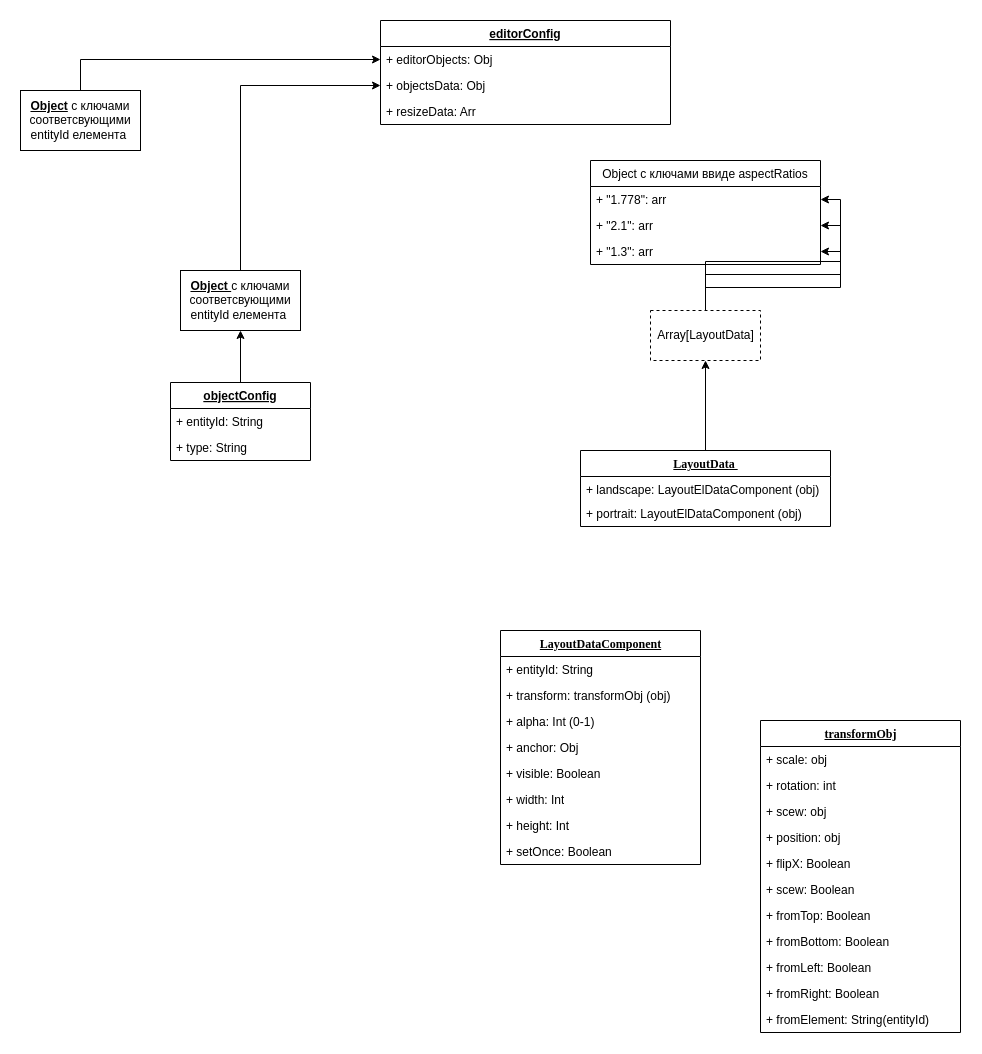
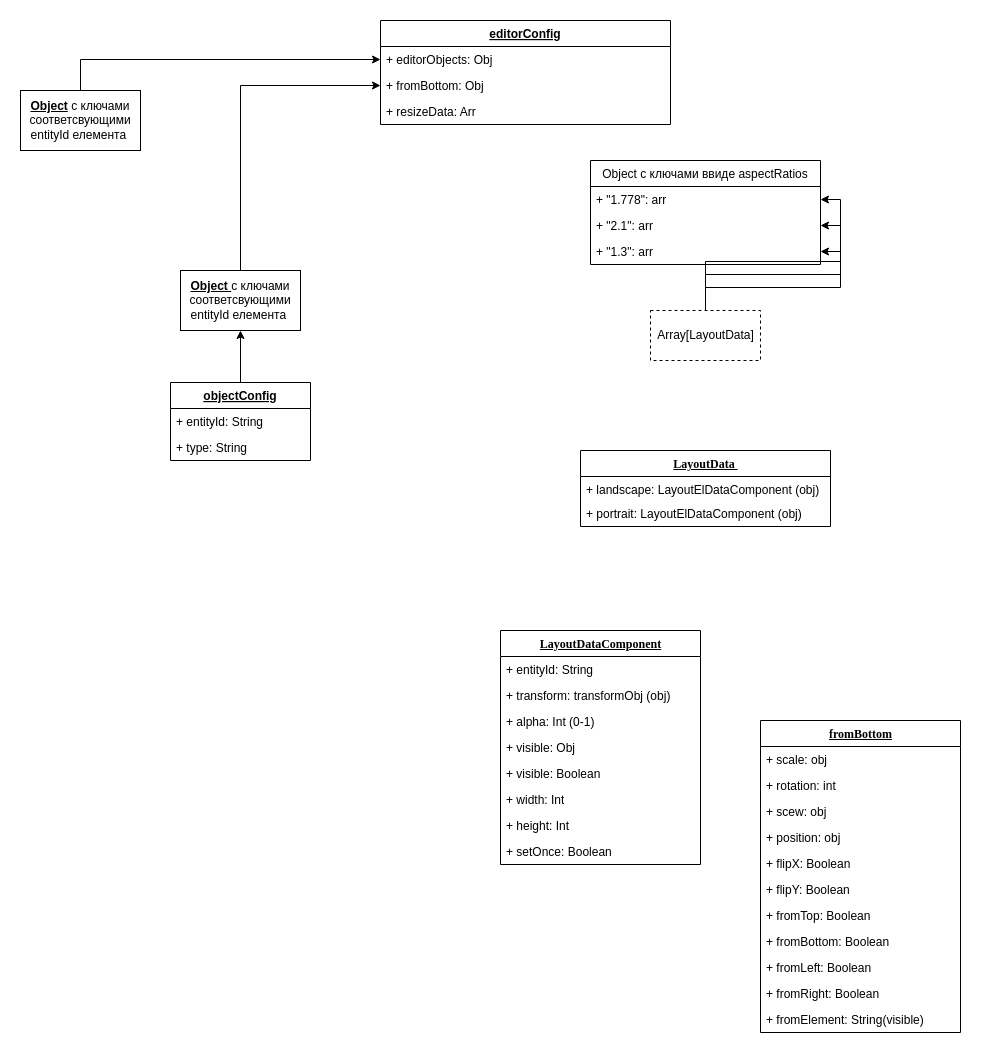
(442, 86) -> (438, 86)
(706, 408) -> none
(861, 735) -> (861, 735)
(546, 749) -> (544, 749)
(811, 891) -> (811, 891)
(861, 1021) -> (855, 1021)
